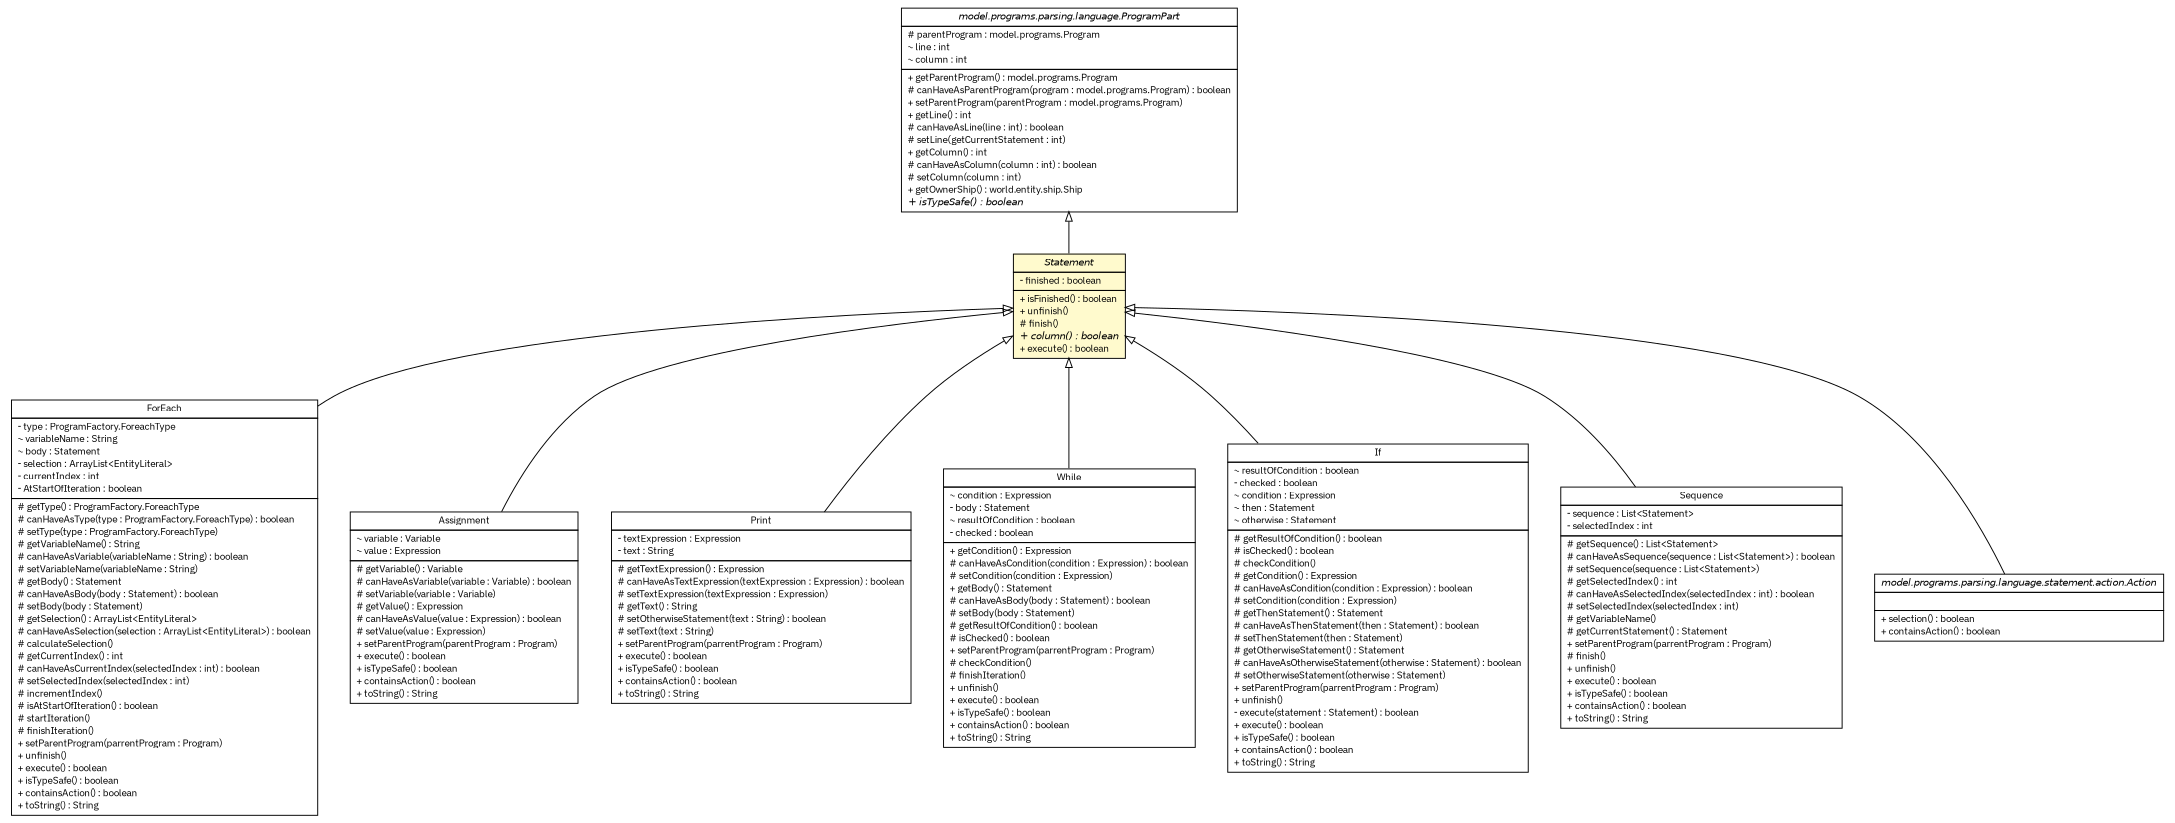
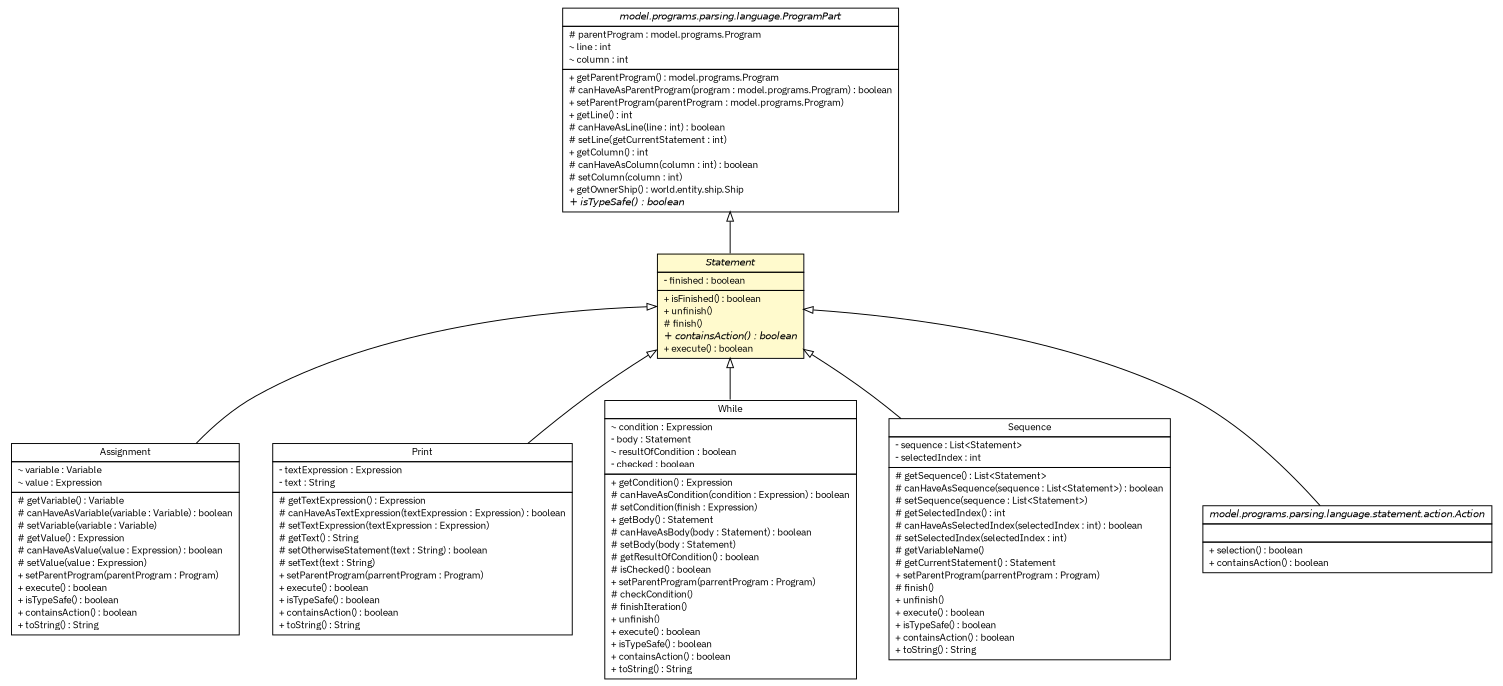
(1069, 336) -> (731, 336)
(1031, 576) -> (684, 508)
(165, 608) -> none
(1378, 608) -> none
